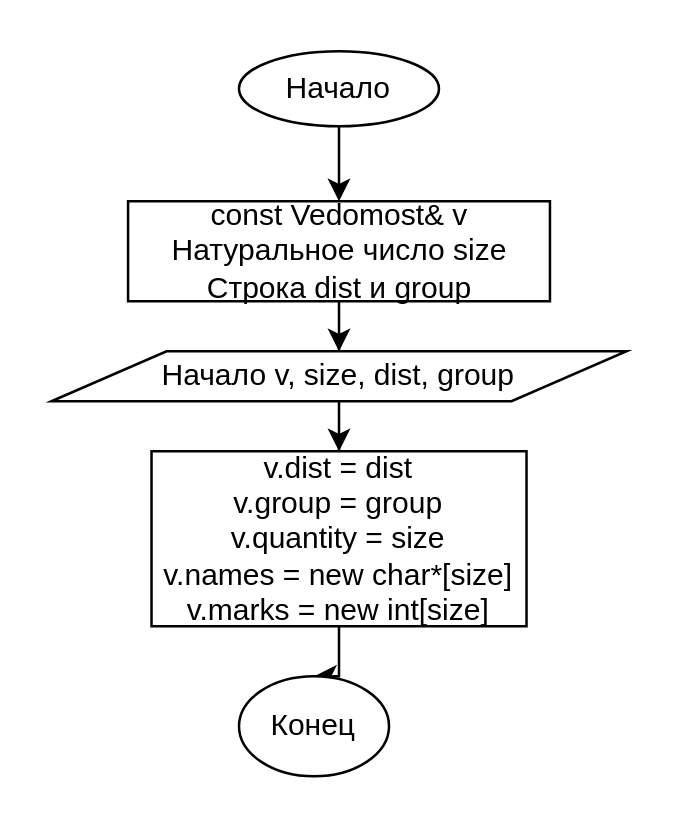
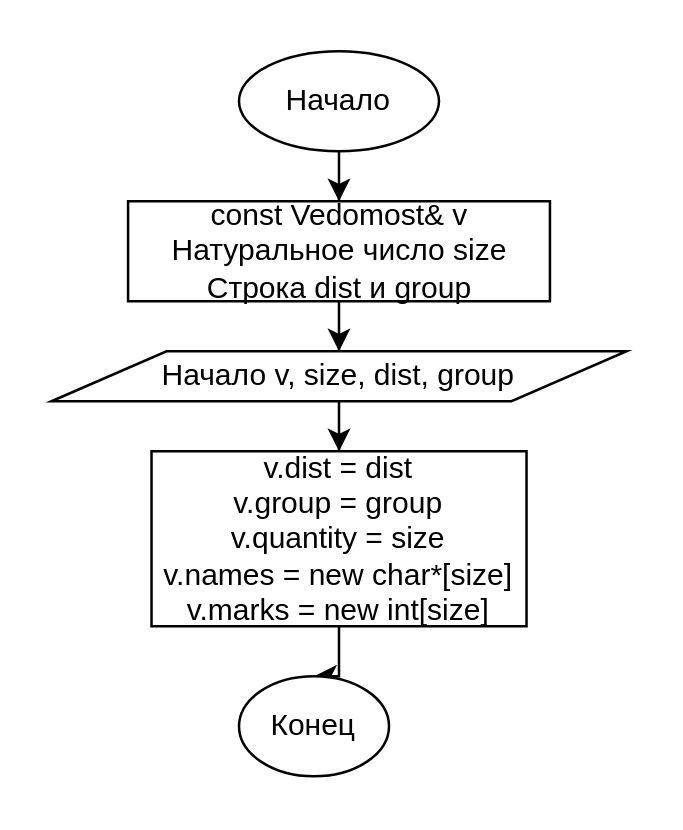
(339, 89) -> (339, 101)
